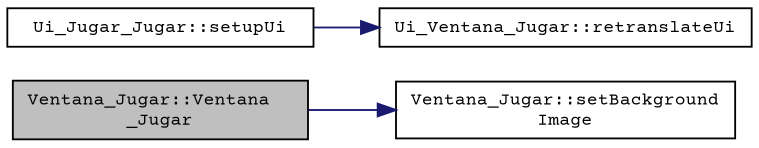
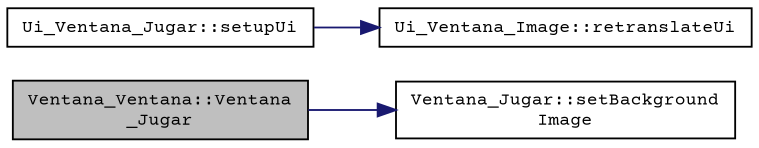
(160, 28) -> (160, 28)
(566, 28) -> (566, 28)
(160, 110) -> (160, 110)
